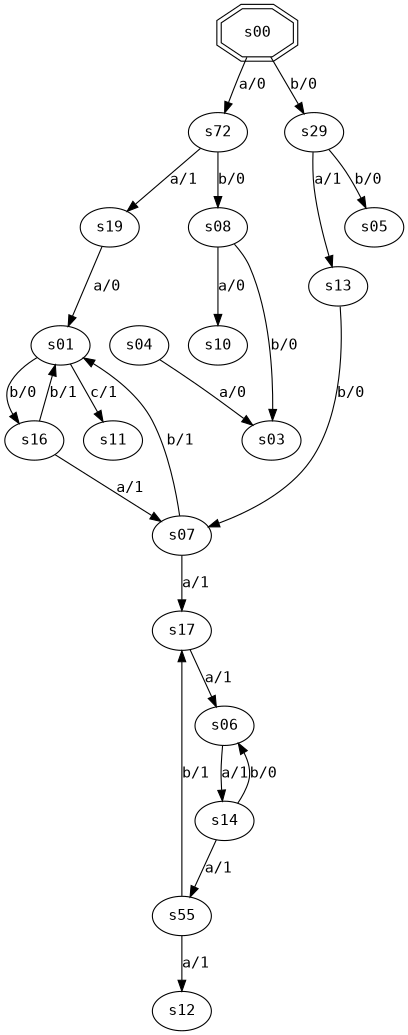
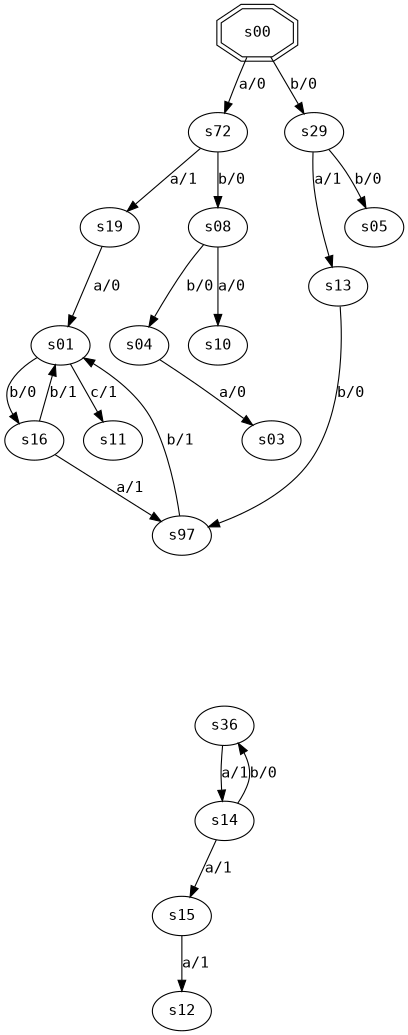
(266, 323) -> (177, 280)
(182, 536) -> (182, 536)
(182, 631) -> none
(225, 726) -> (225, 726)
(182, 916) -> (182, 916)
